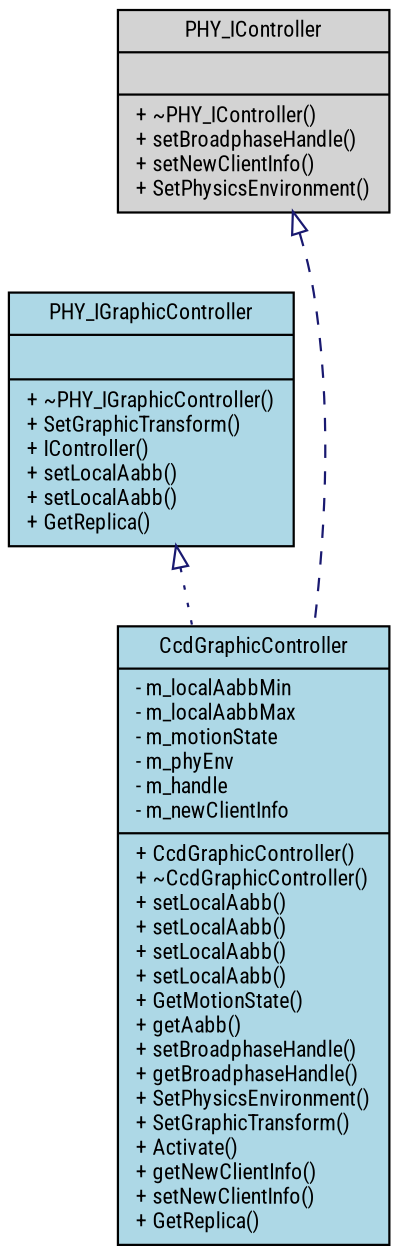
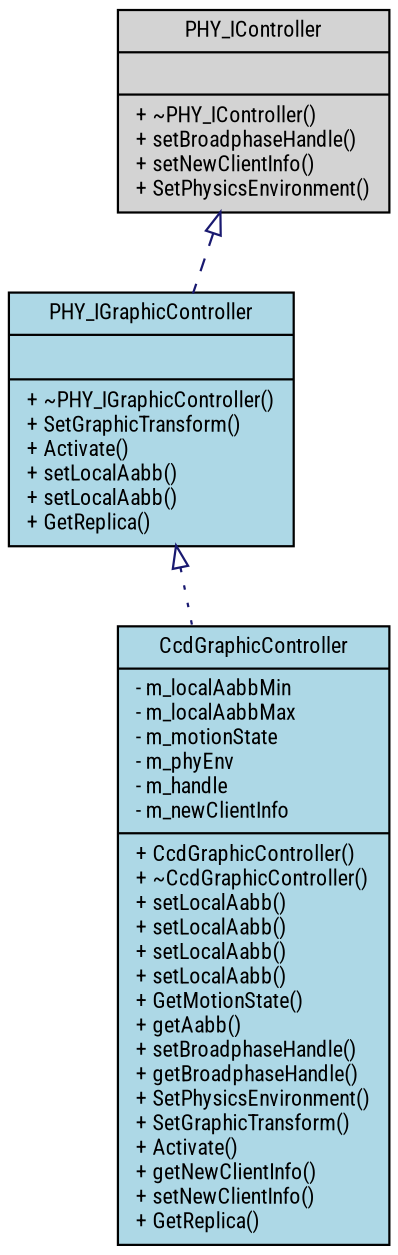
(325, 429) -> (203, 263)
(88, 449) -> (78, 449)
